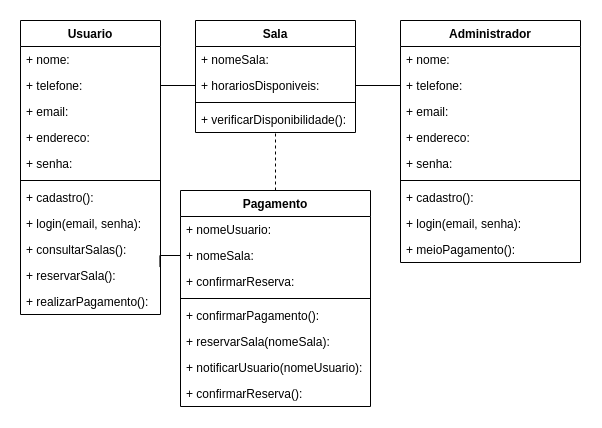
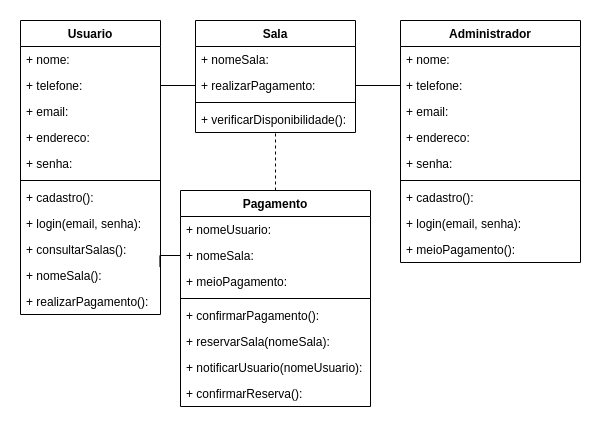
(266, 87) -> (262, 87)
(79, 277) -> (66, 277)
(246, 283) -> (236, 283)
